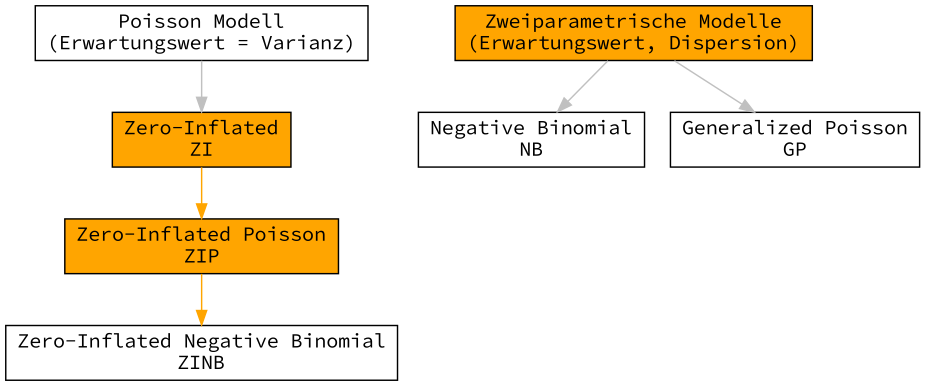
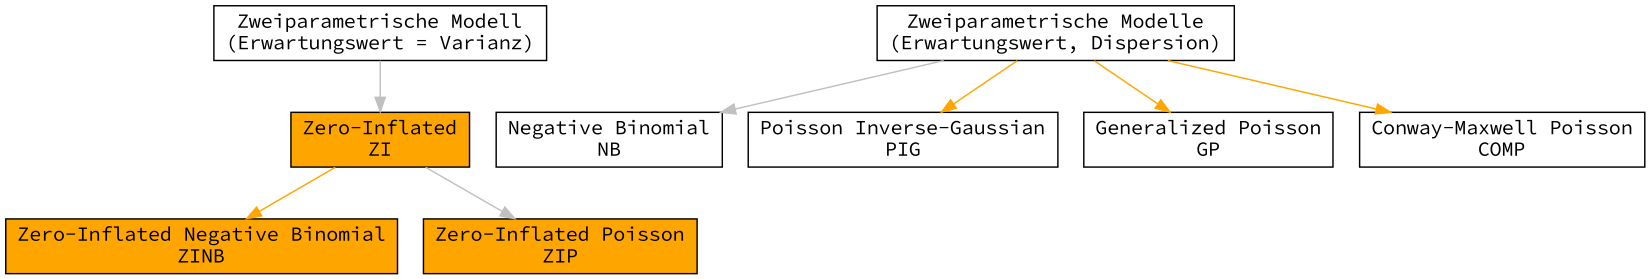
(202, 33) -> (380, 33)
(634, 33) -> (1056, 33)
(708, 82) -> (1126, 82)
none -> (903, 140)
none -> (1502, 140)
(202, 186) -> (464, 189)
(202, 292) -> (297, 189)
(202, 353) -> (202, 246)
